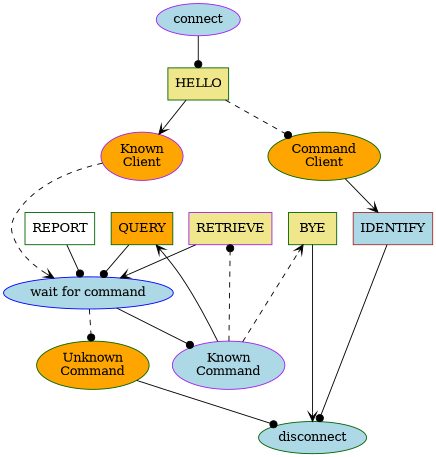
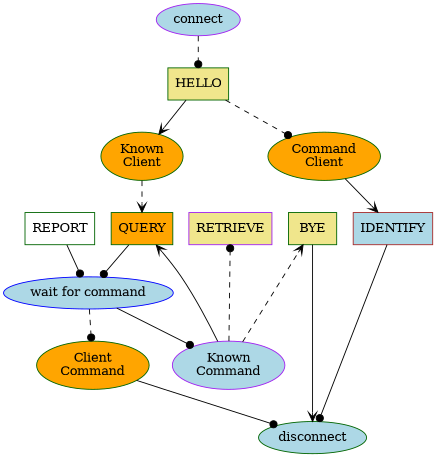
(198, 48) -> (198, 48)
(142, 156) -> (142, 156)
(25, 202) -> (142, 192)
(161, 260) -> none
(93, 365) -> (93, 365)
